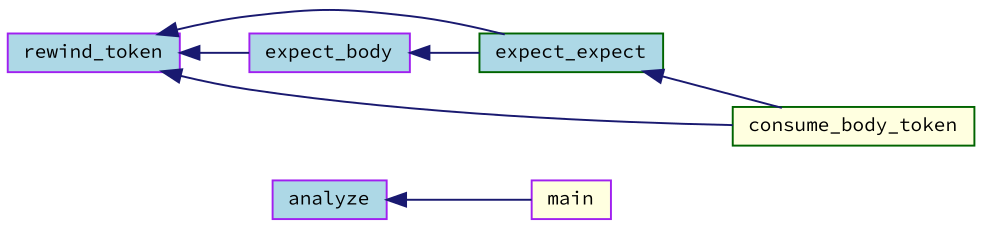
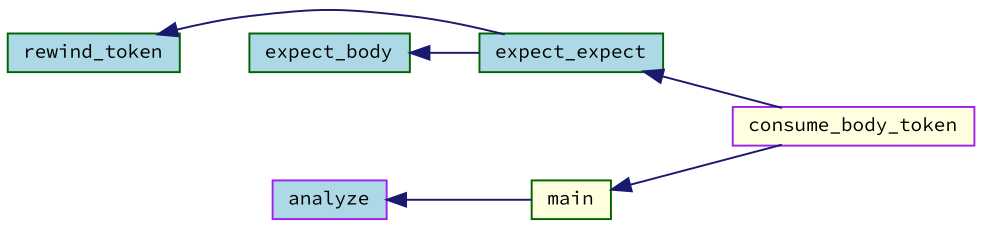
(94, 53) -> (94, 53)
(224, 53) -> none
(330, 53) -> (330, 53)
(456, 112) -> (706, 165)
(854, 126) -> (854, 126)
(571, 200) -> (571, 200)
